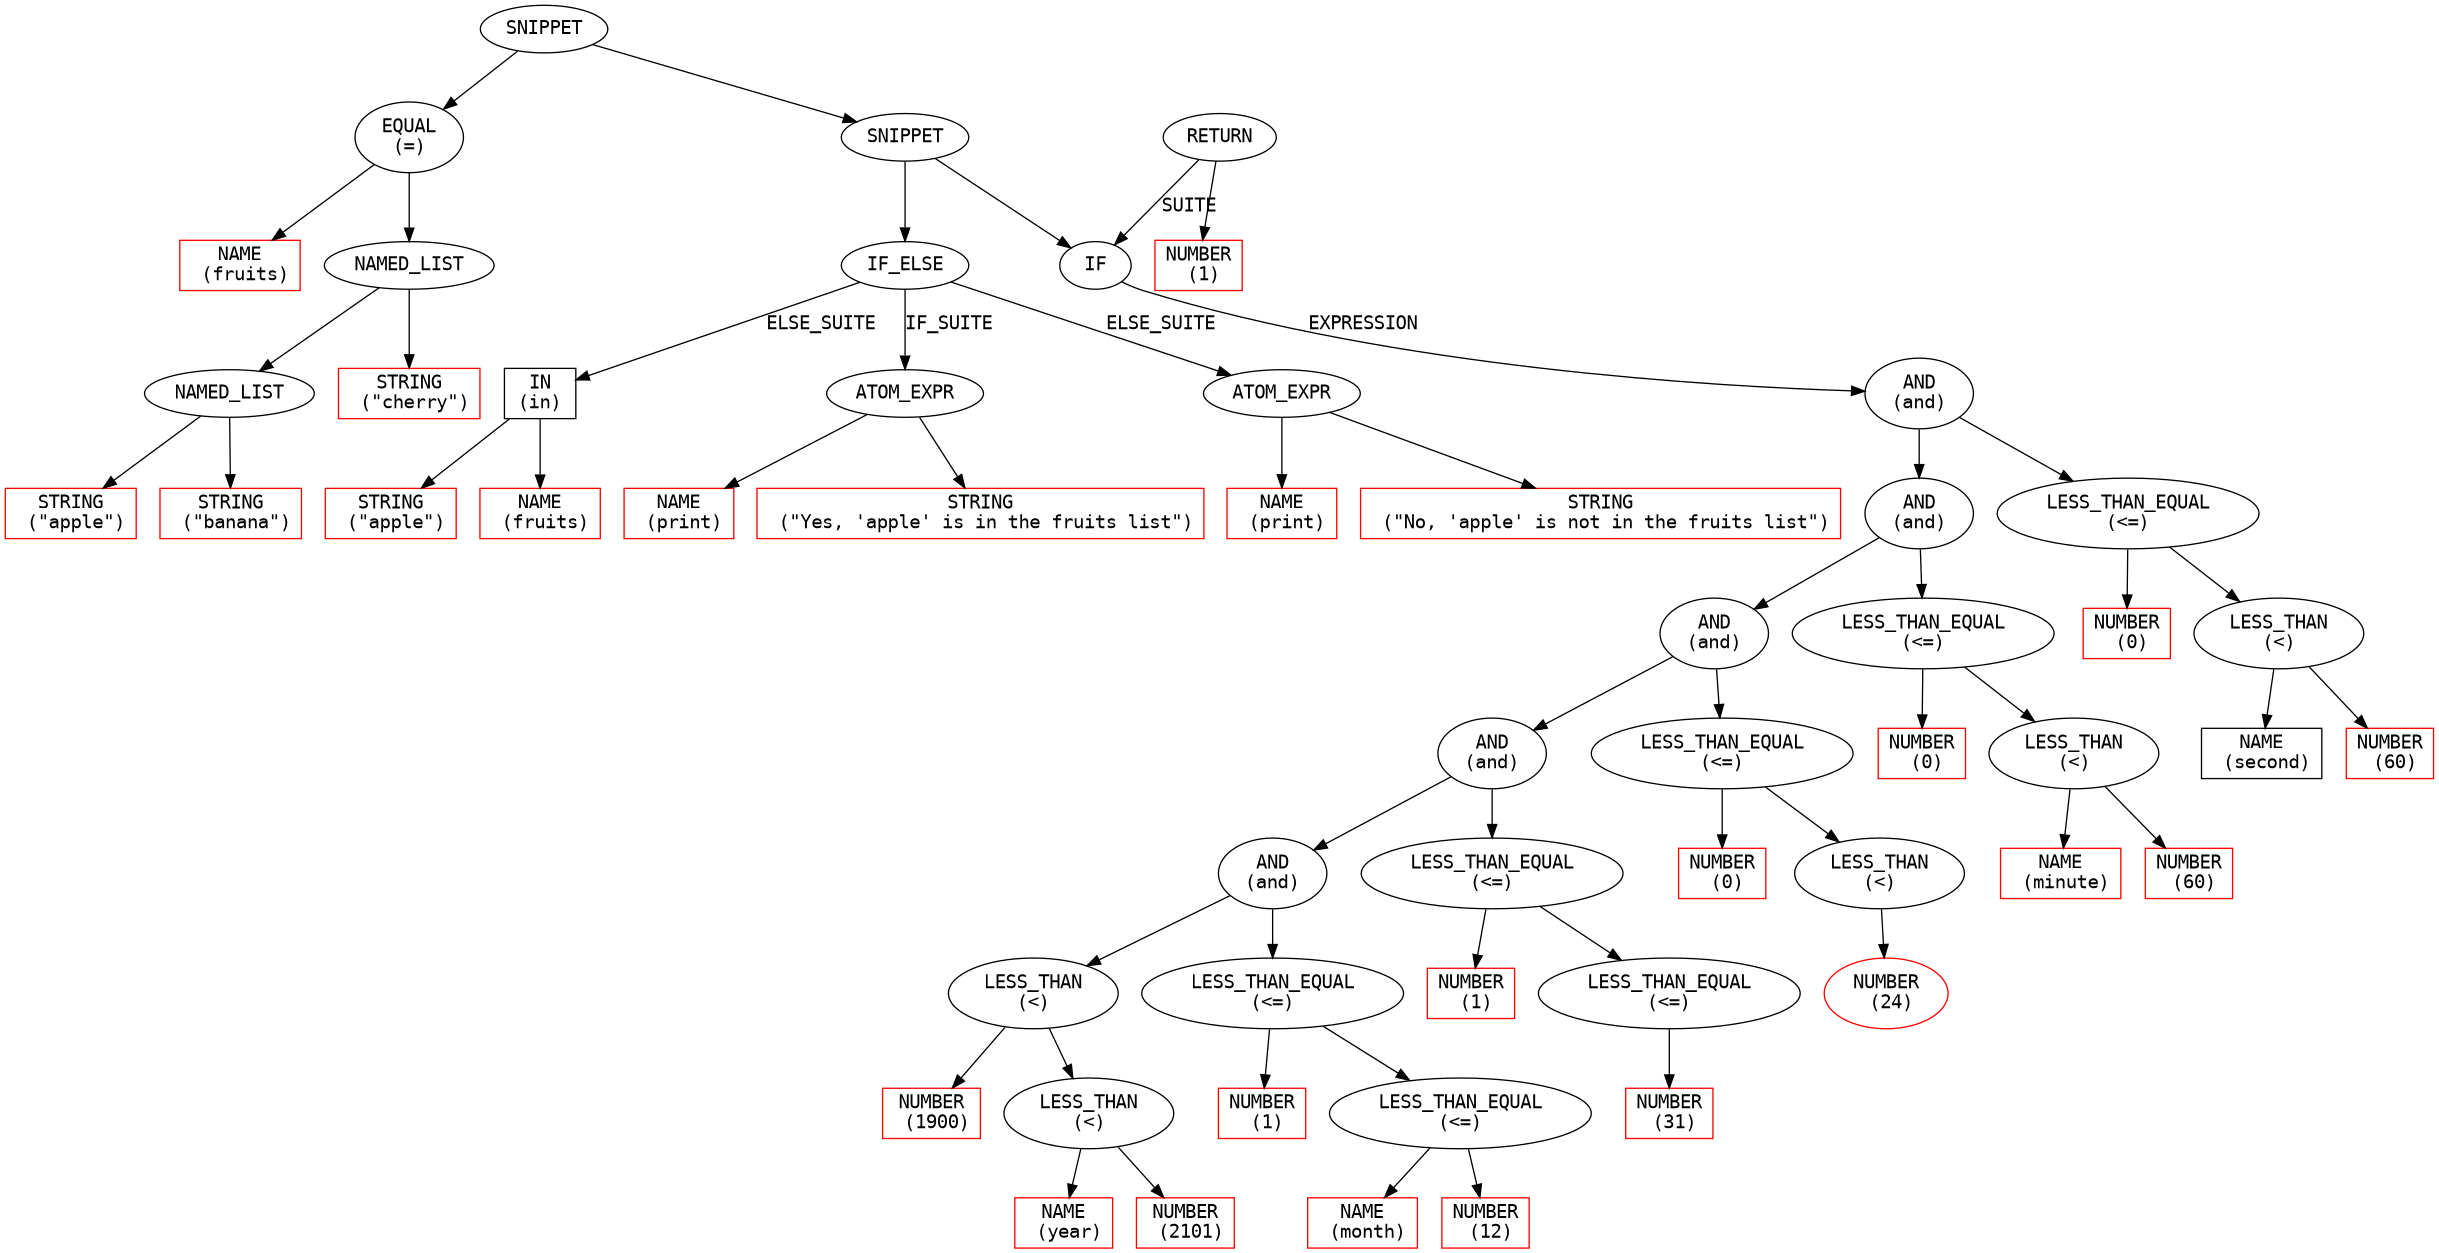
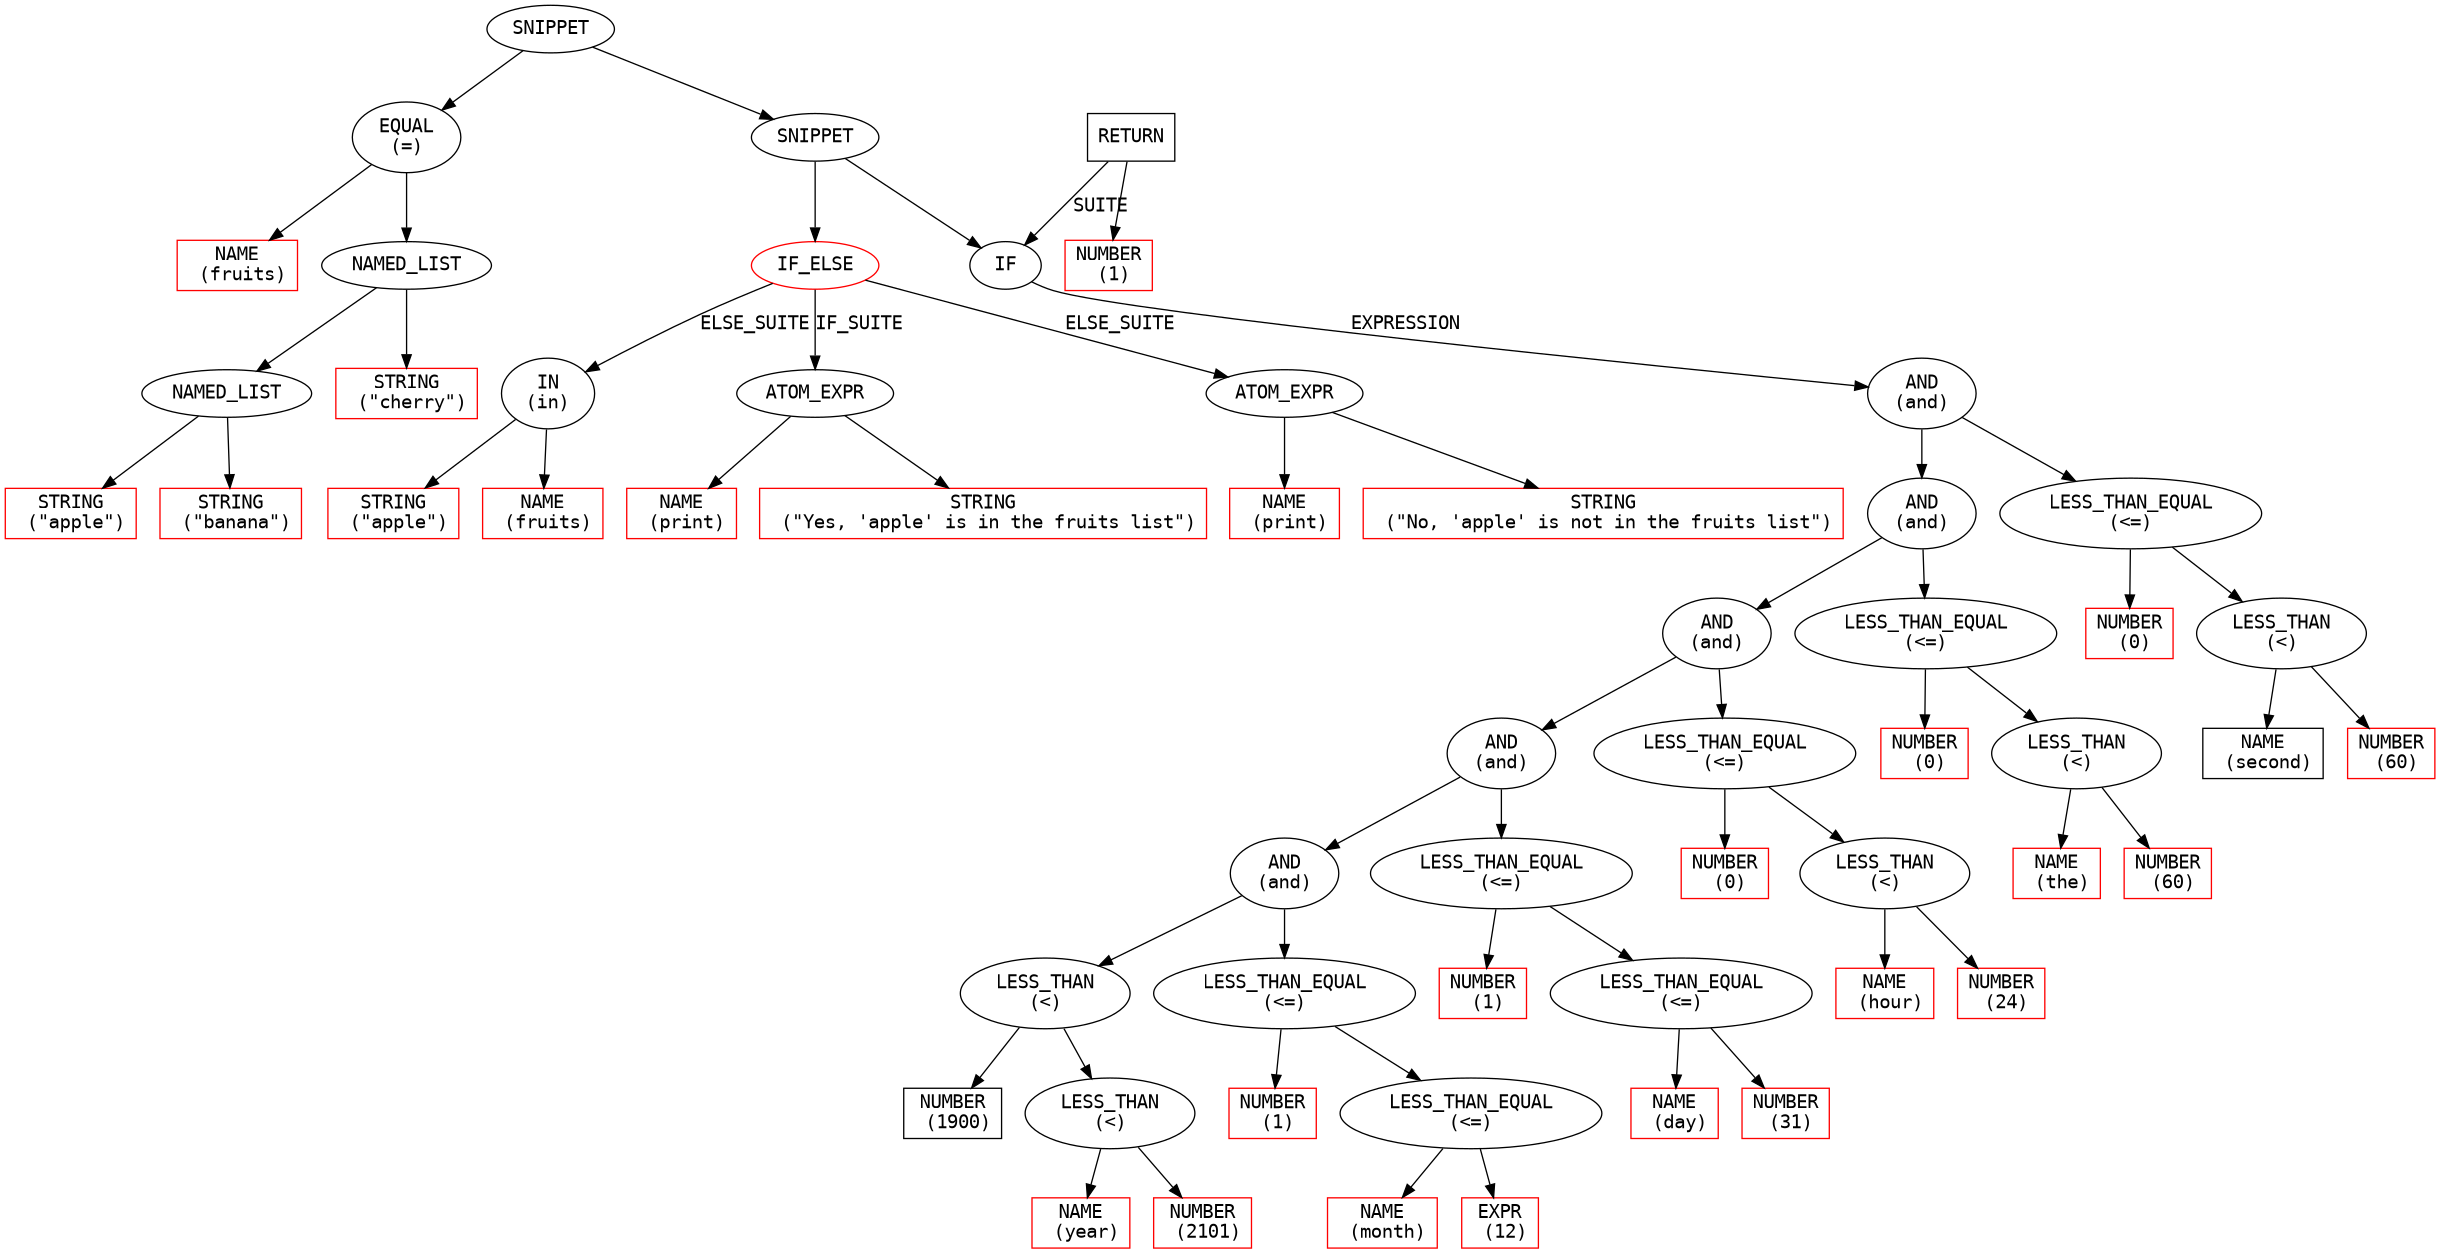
(1220, 137) -> (1131, 137)
(905, 265) -> (815, 265)
(540, 394) -> (548, 394)
(2061, 873) -> (2057, 873)
none -> (1885, 993)
(1886, 993) -> (2001, 993)
(932, 1113) -> (953, 1113)
none -> (1675, 1113)
(1486, 1223) -> (1500, 1223)
